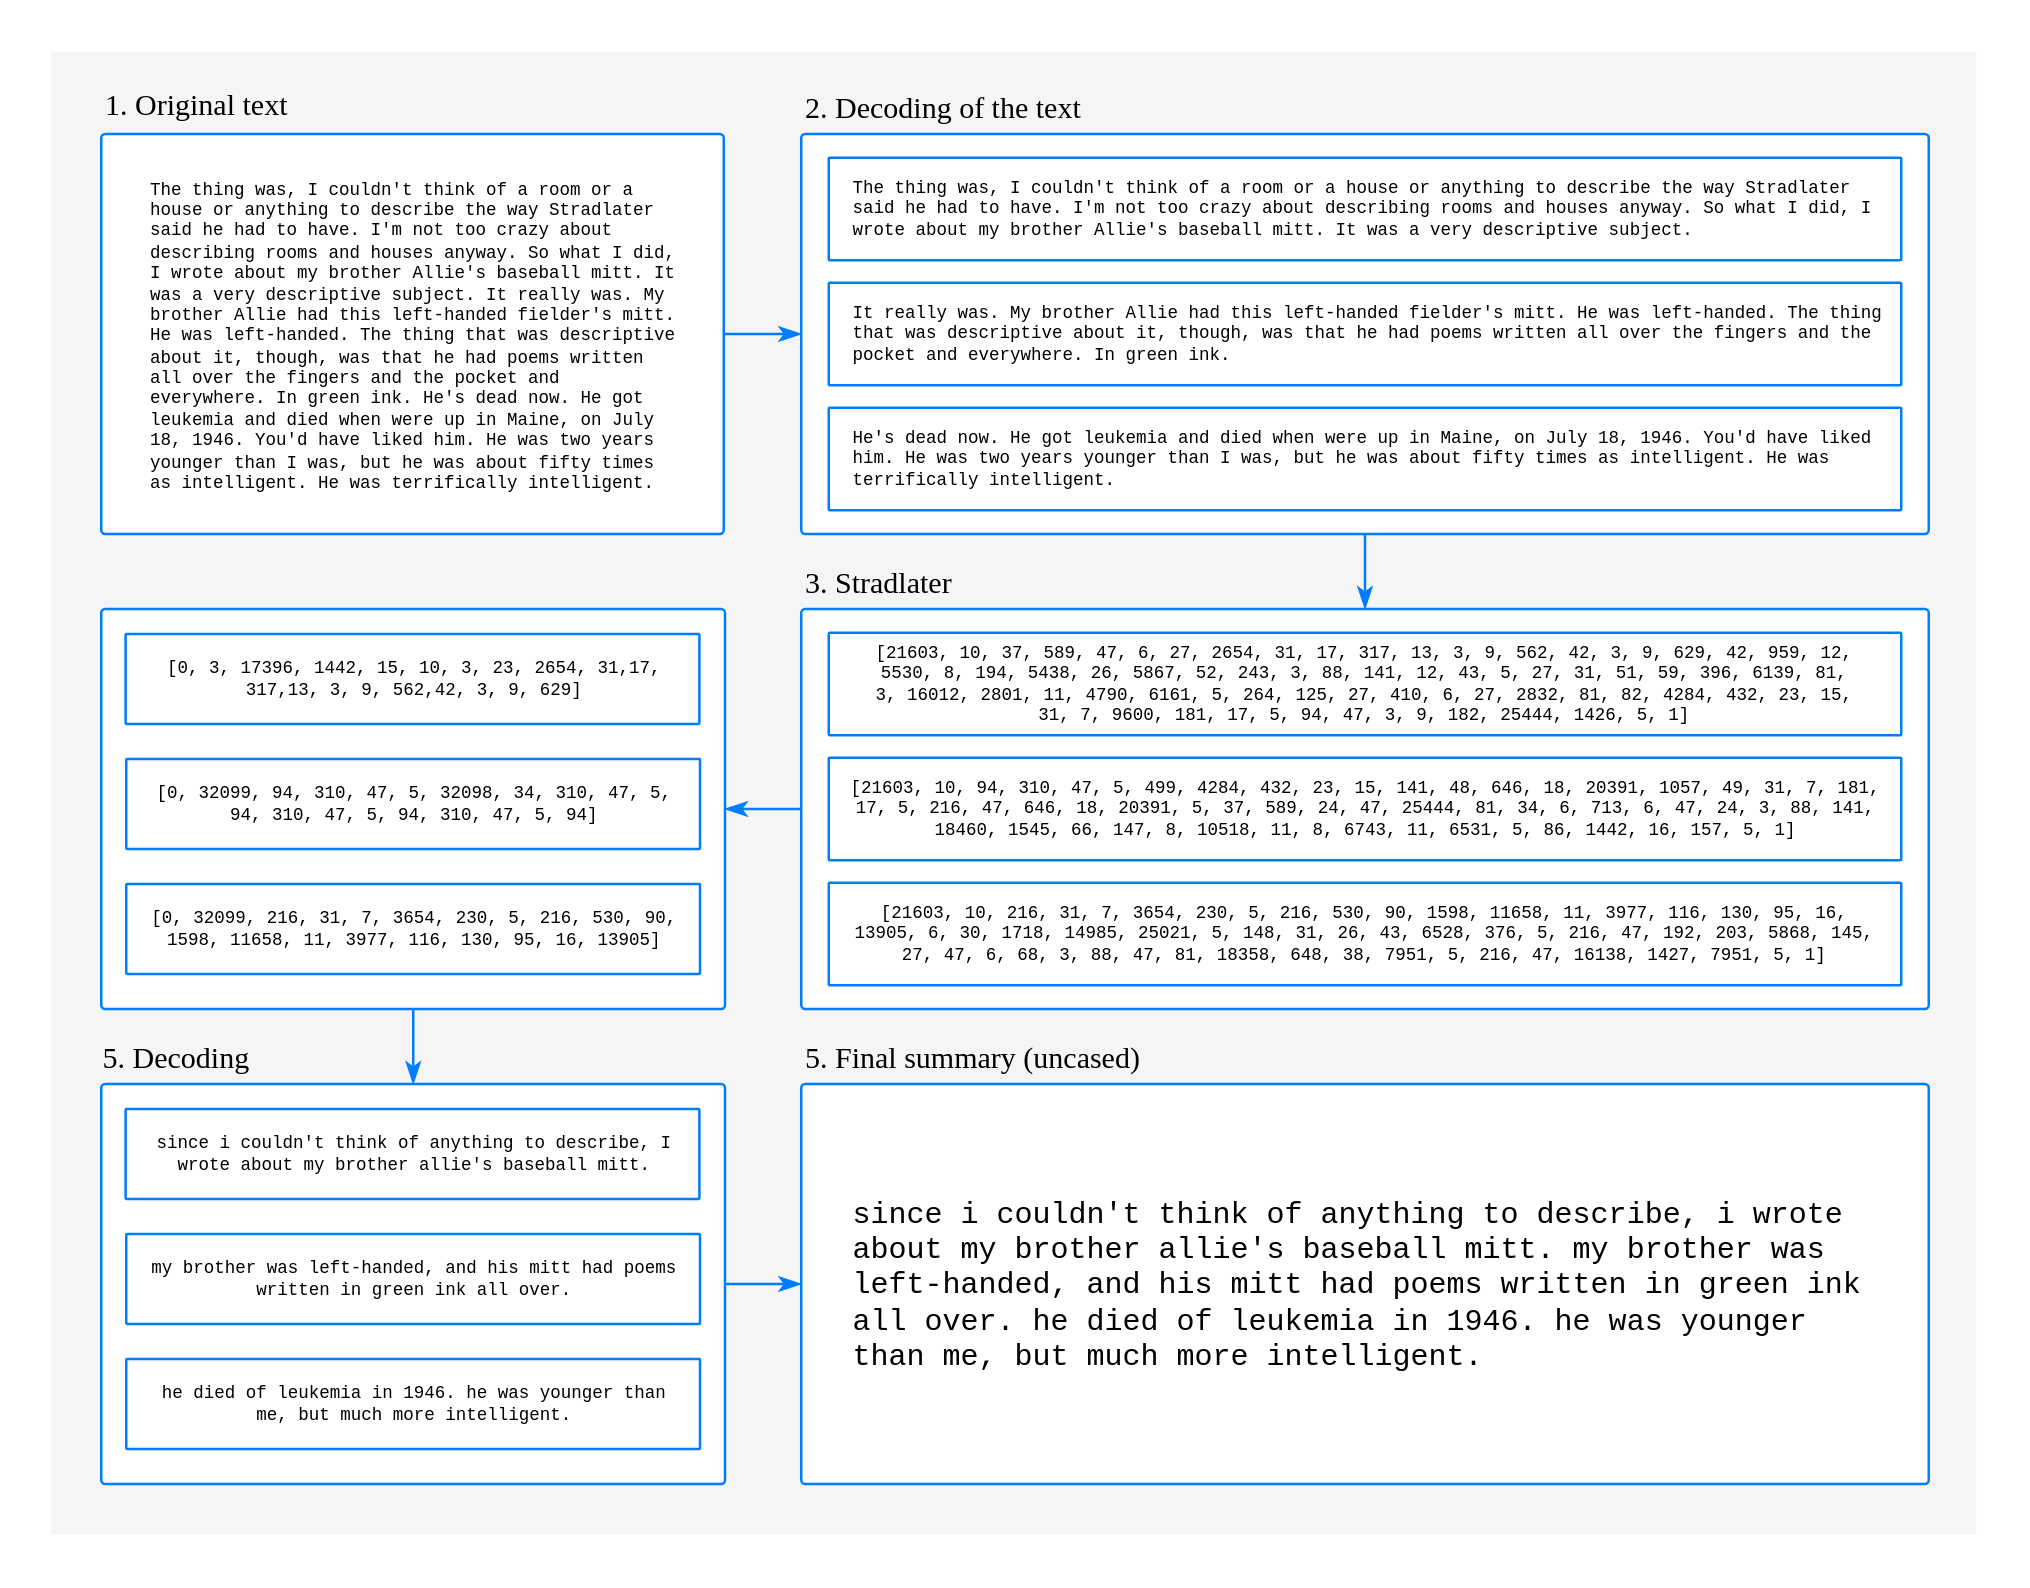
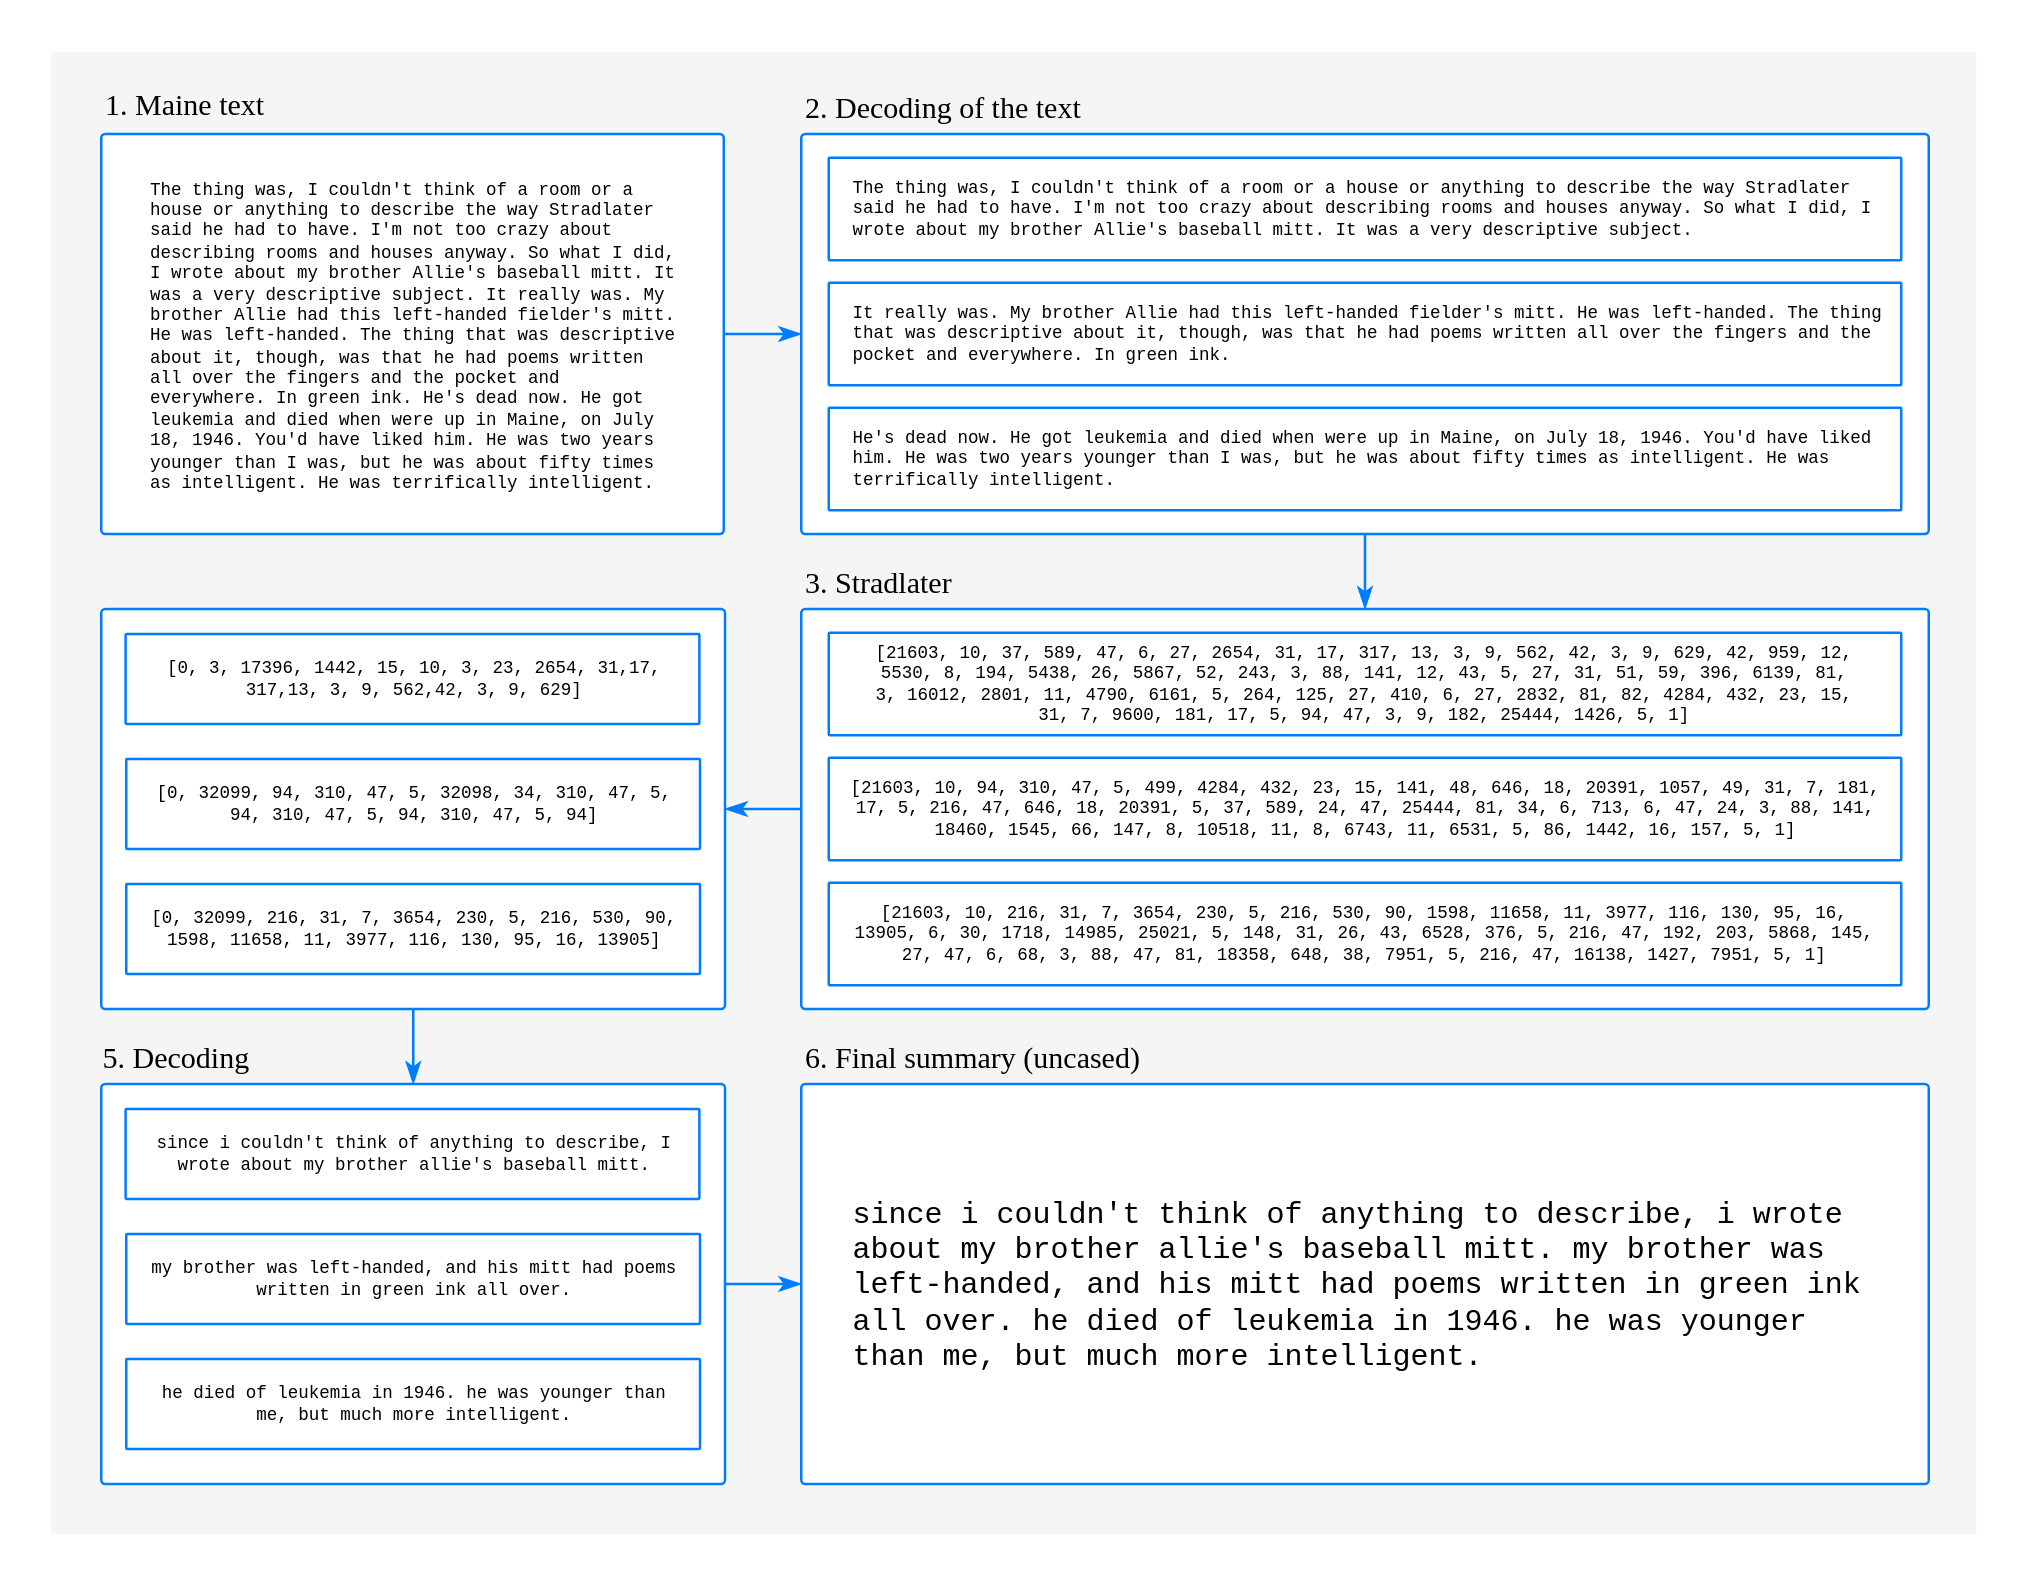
(217, 106) -> (200, 106)
(1001, 1059) -> (1001, 1059)
